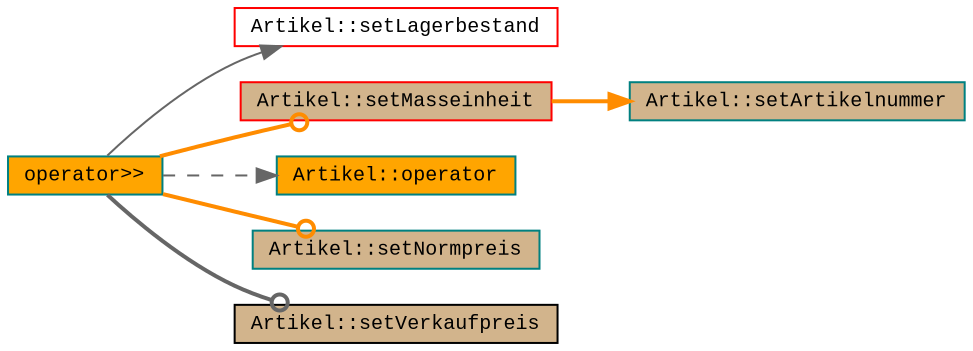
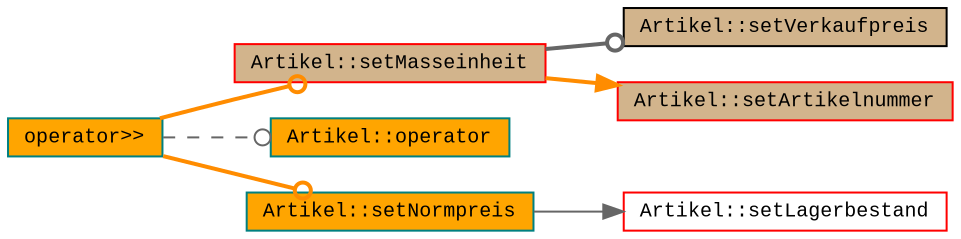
(179, 96) -> (568, 212)
(797, 101) -> (785, 101)
(210, 175) -> (209, 137)
(396, 250) -> (390, 212)
(184, 256) -> (576, 46)
